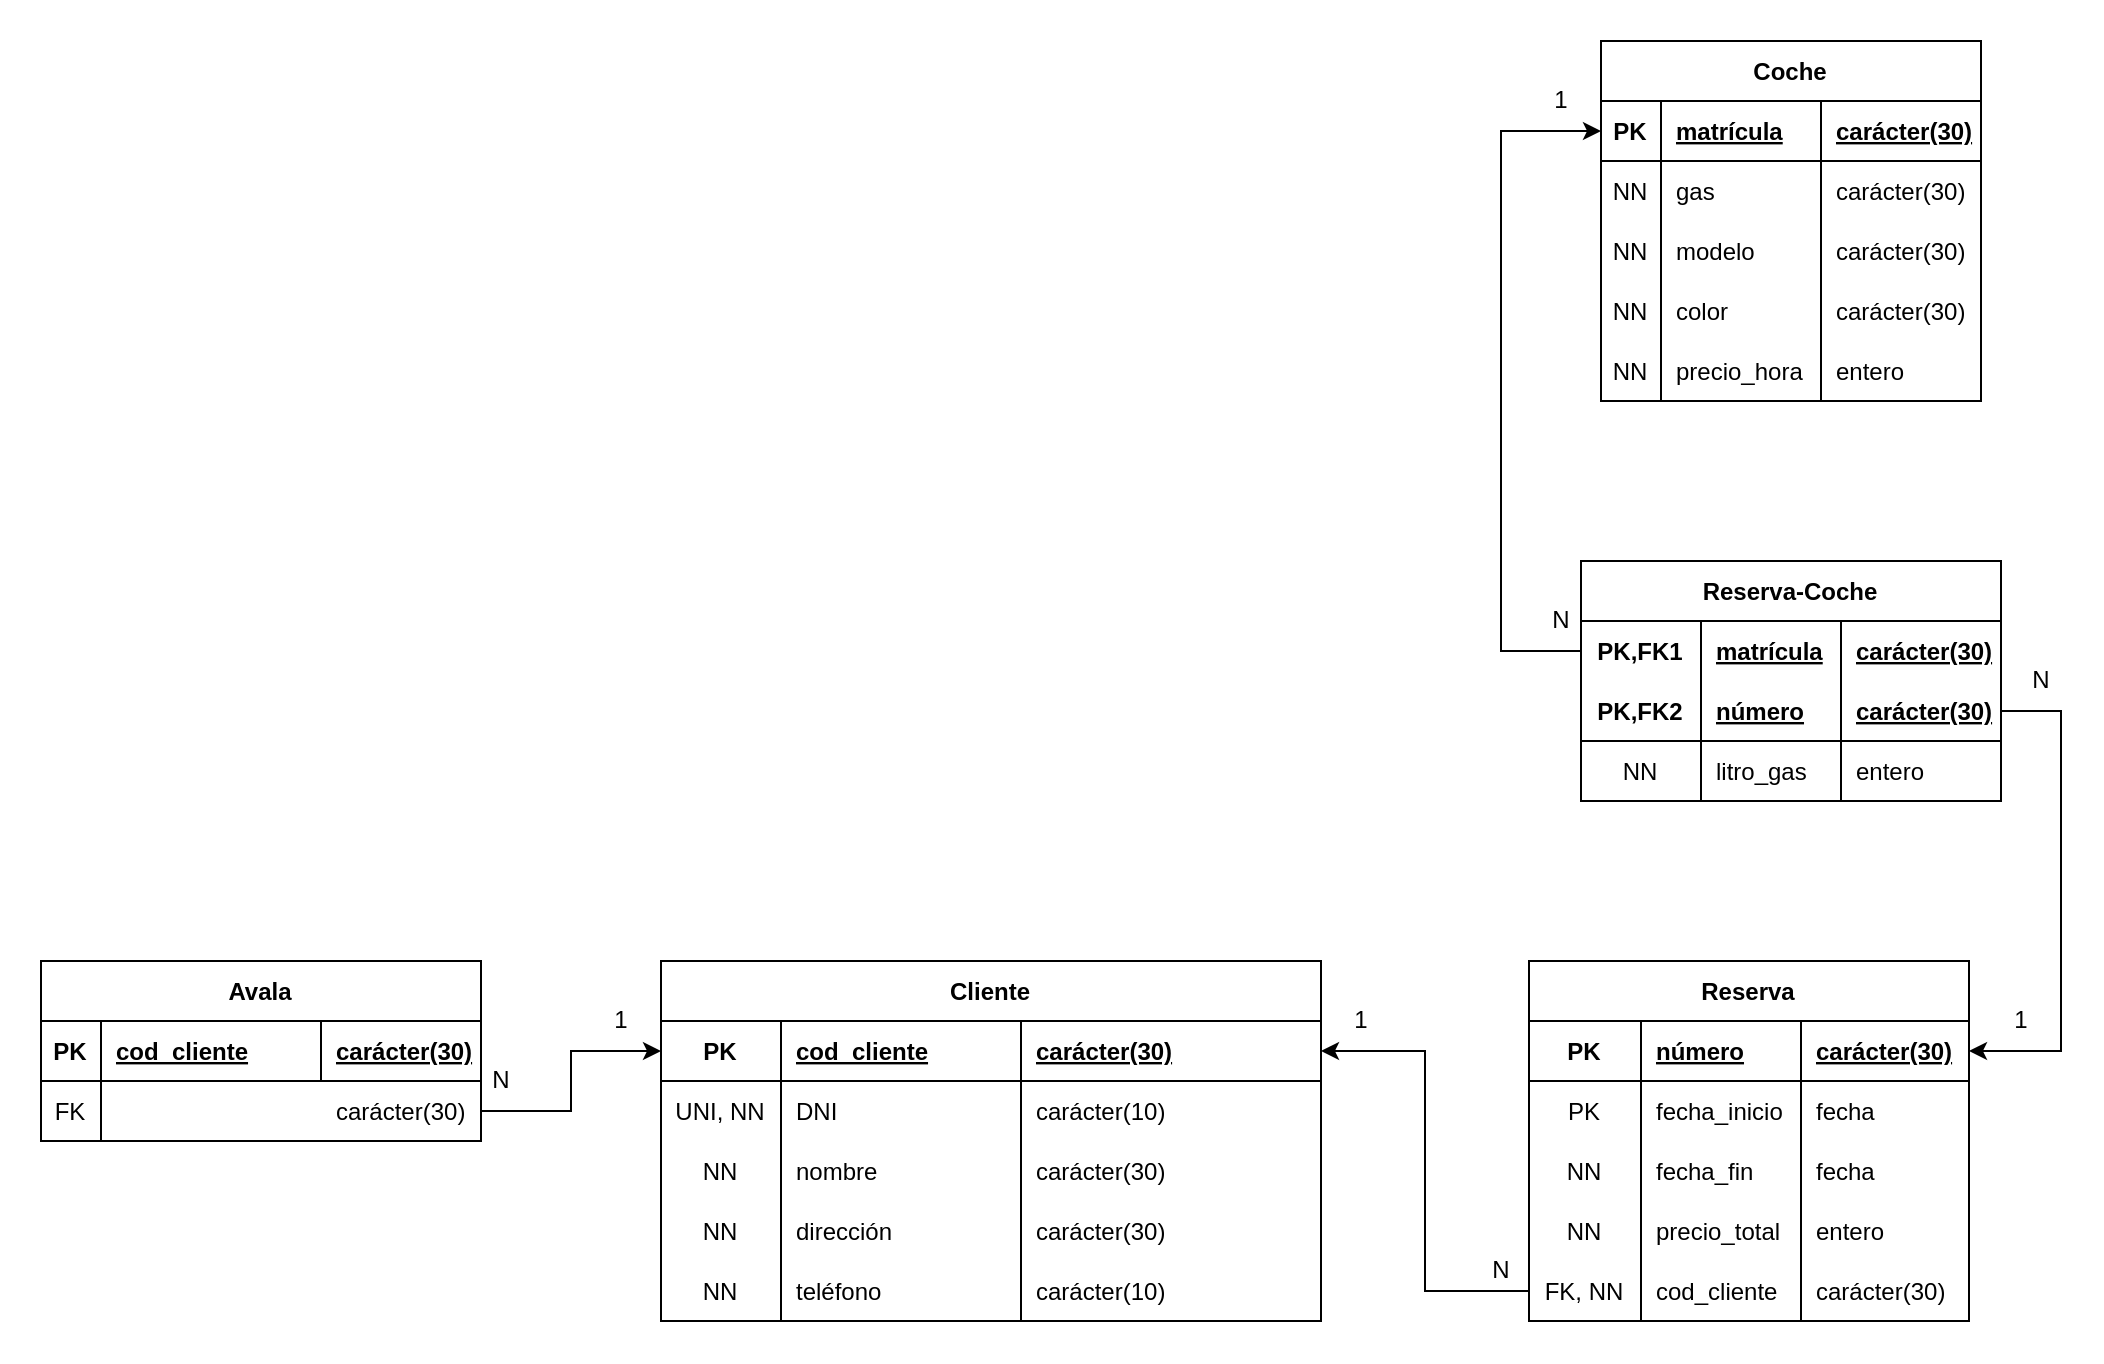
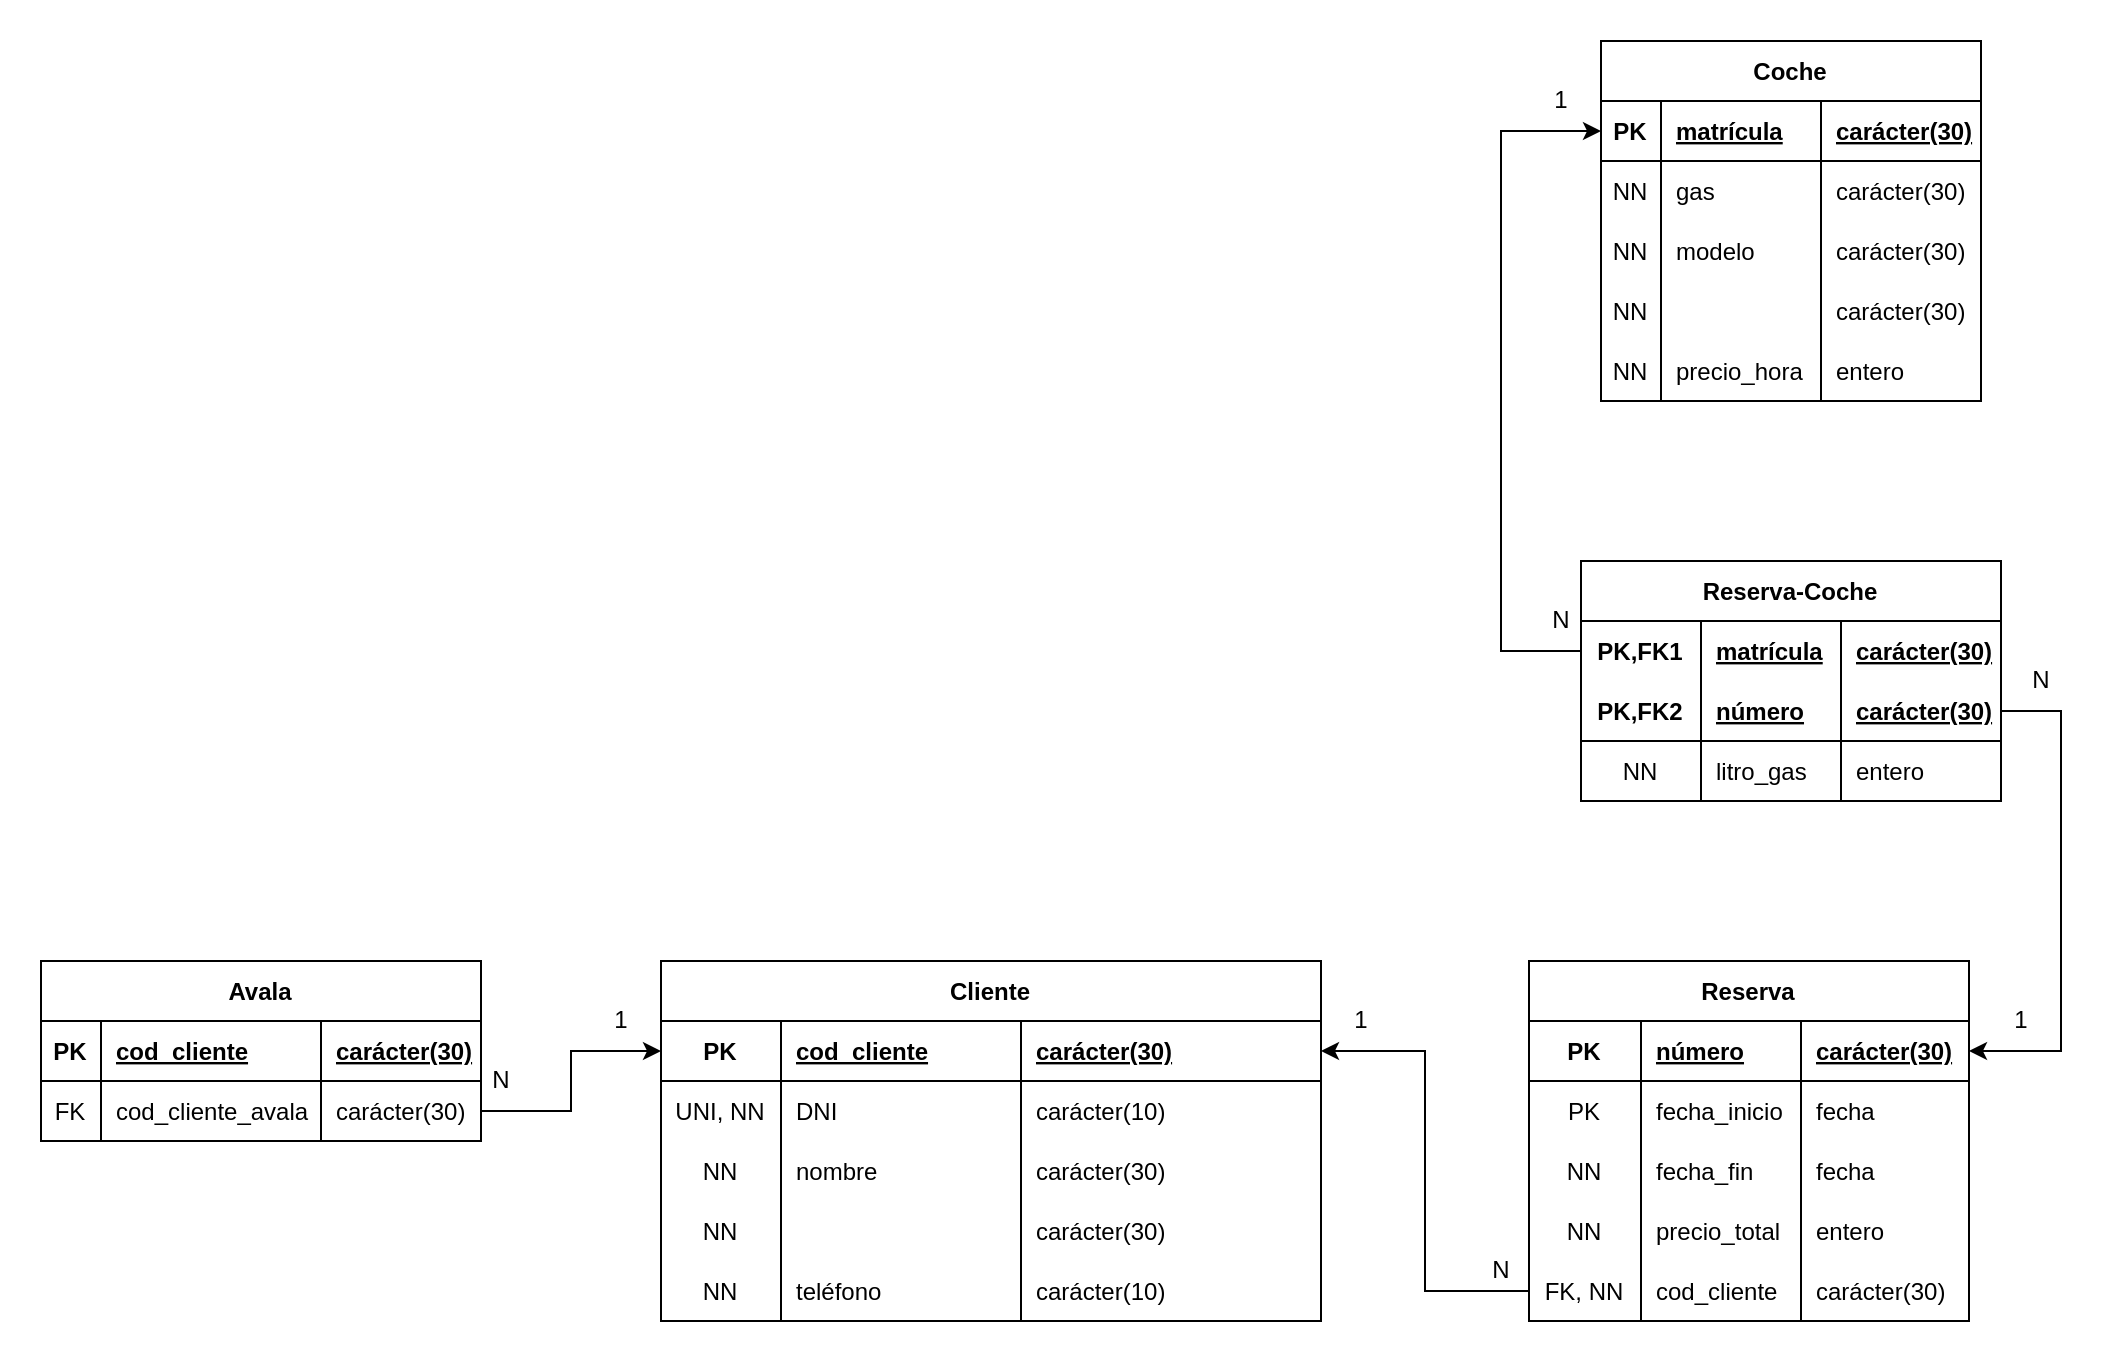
(1741, 311) -> none
none -> (211, 1111)
(901, 1231) -> none
